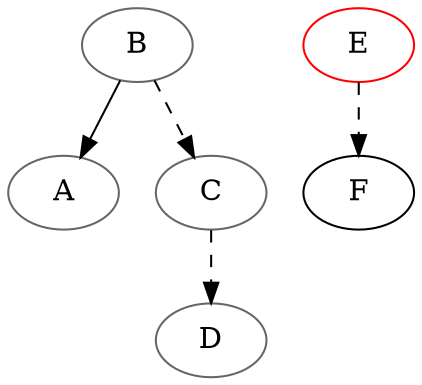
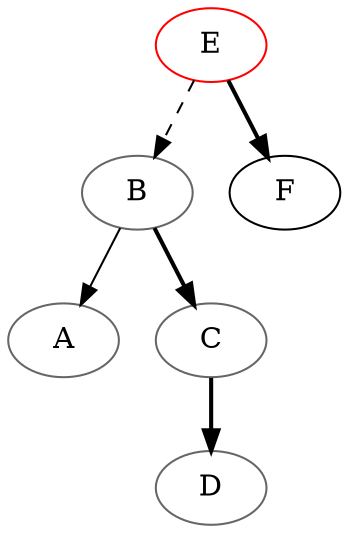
(359, 109) -> (243, 110)
(170, 110) -> (170, 257)
none -> (179, 110)
(211, 256) -> (211, 404)
